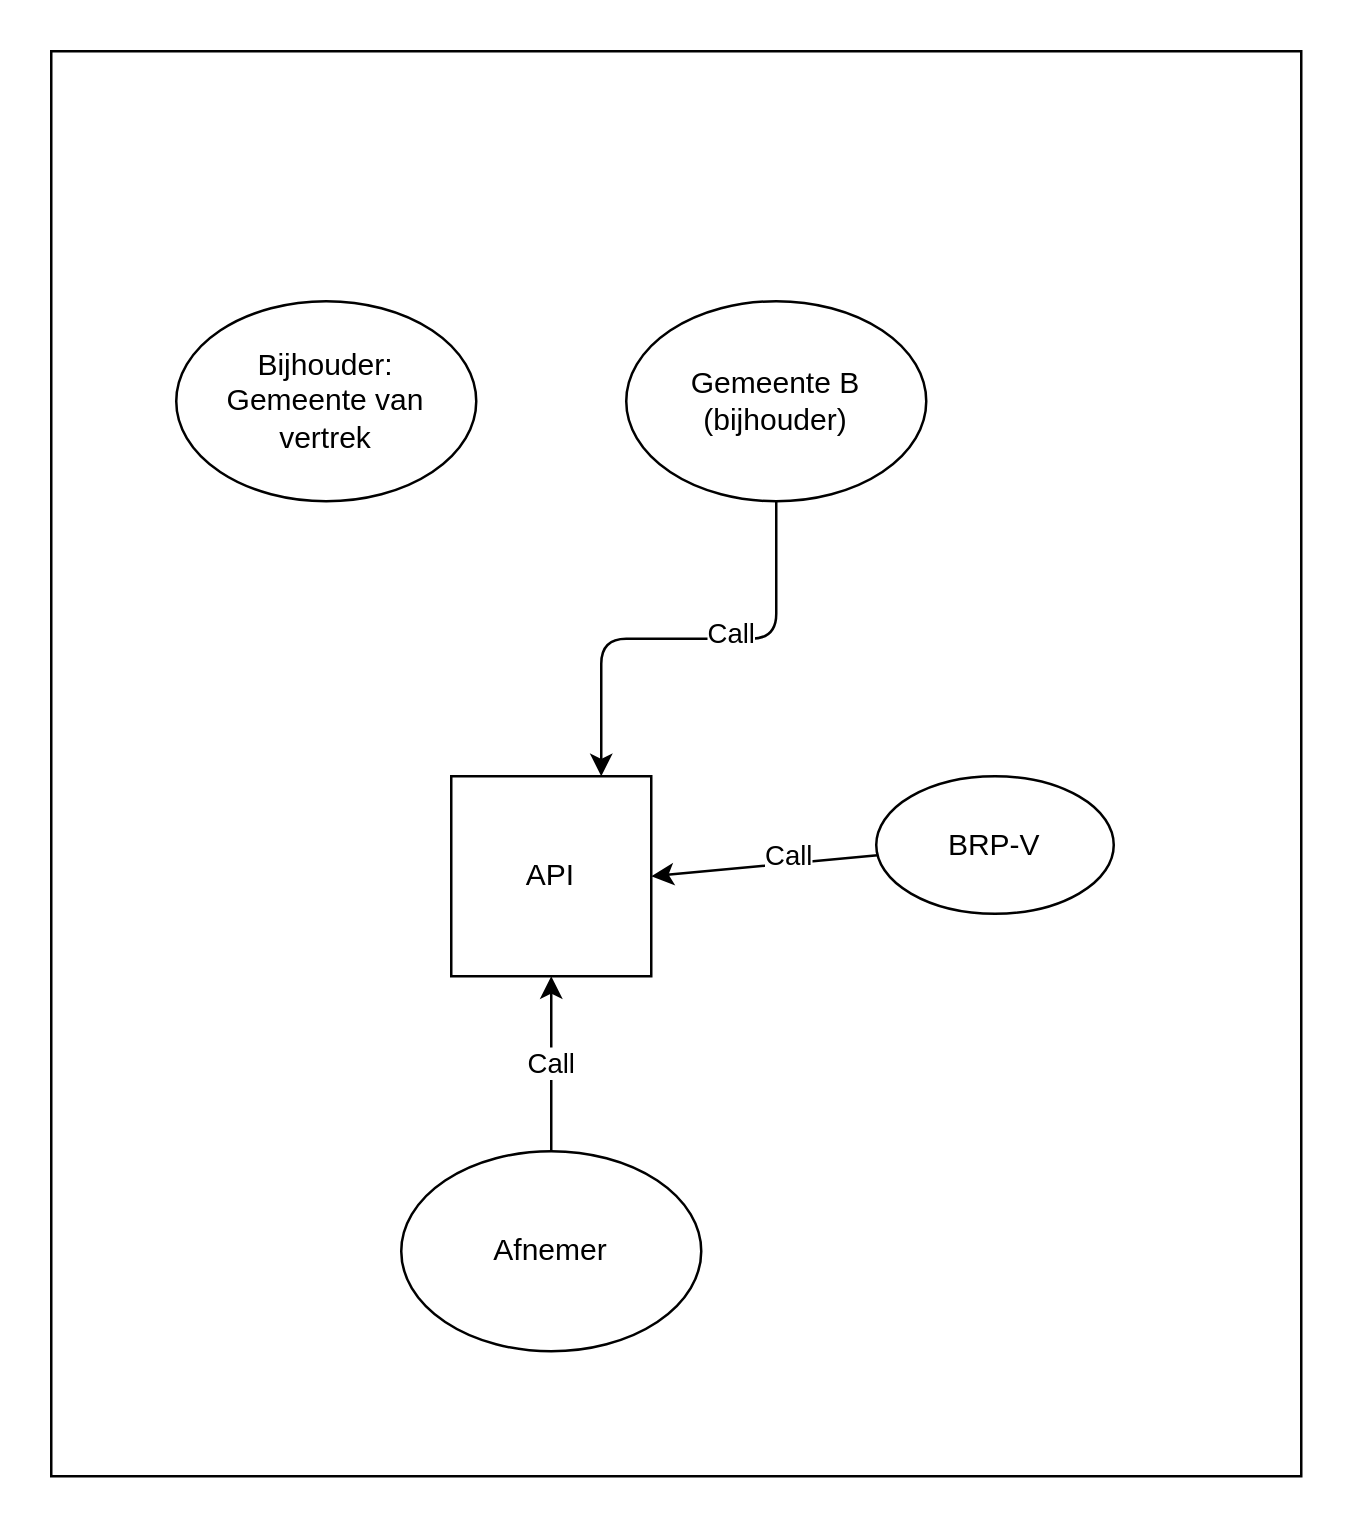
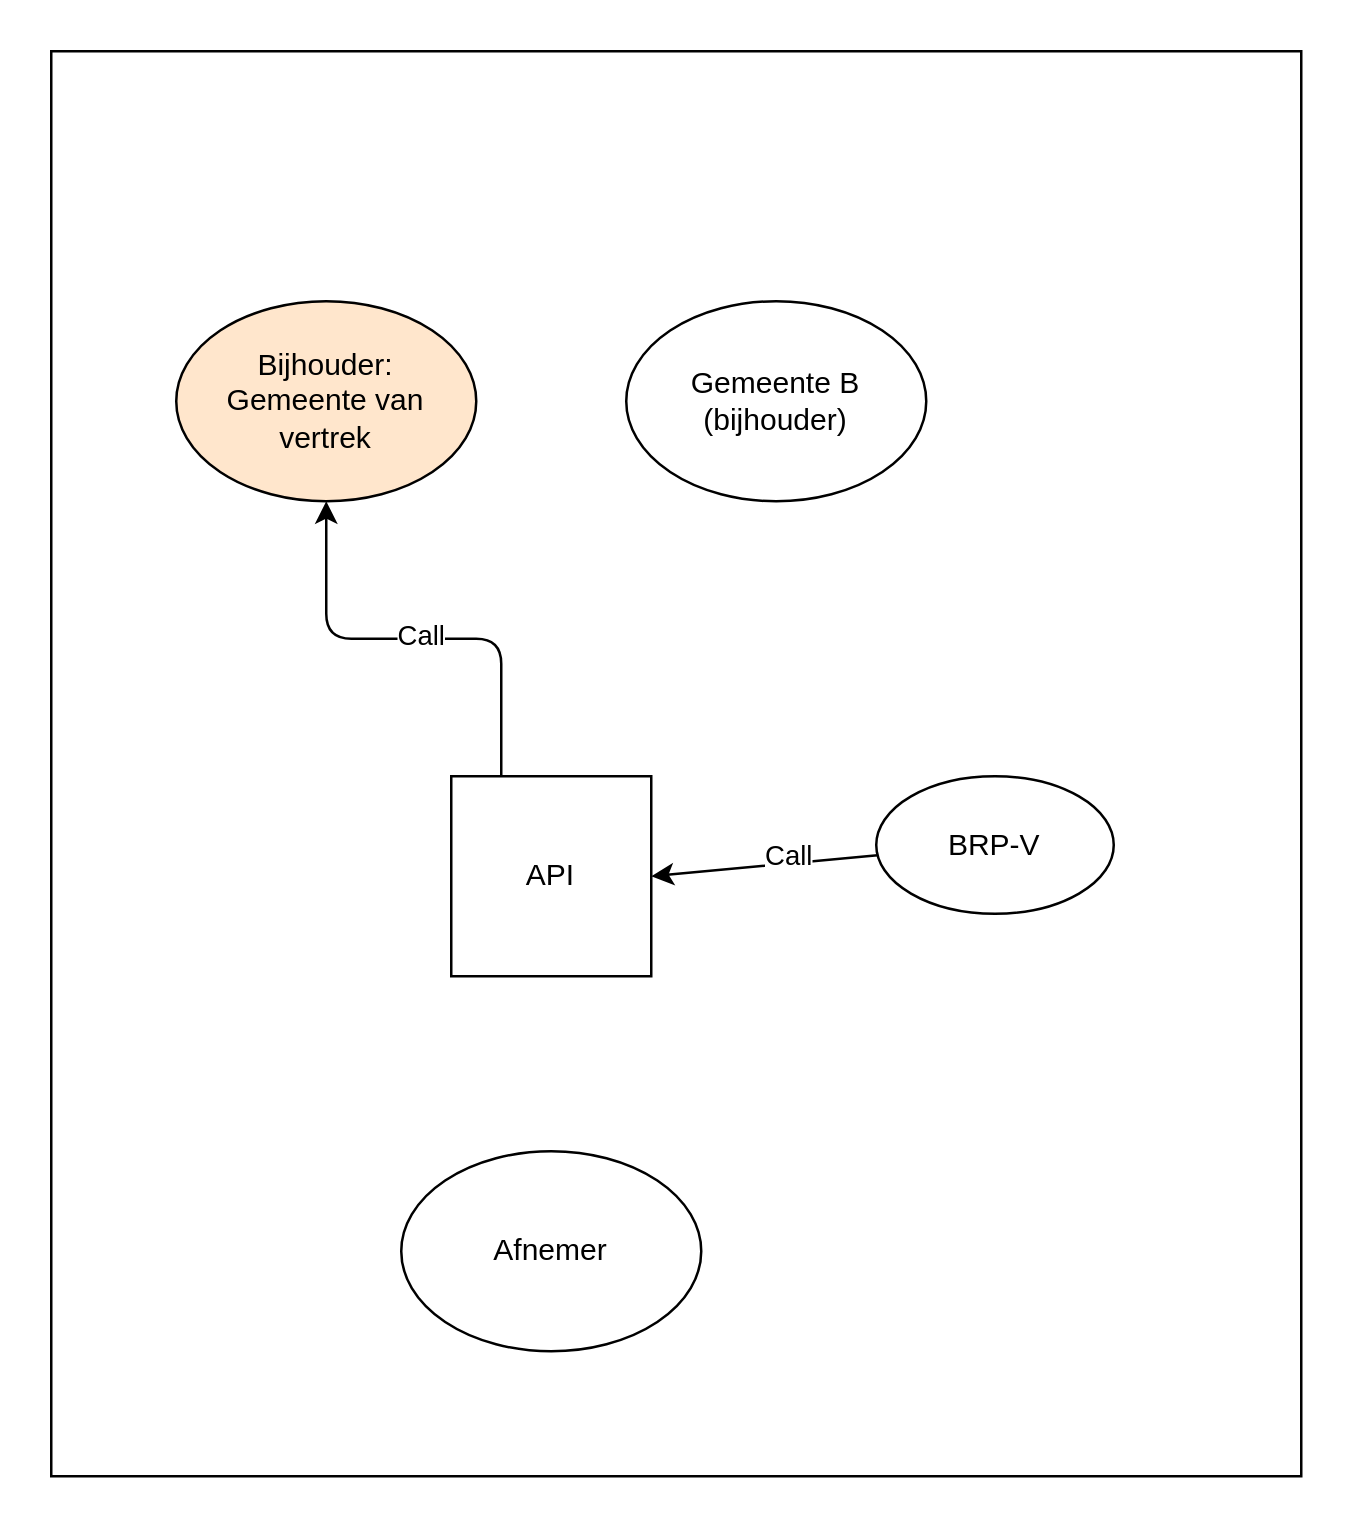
(326, 401) -> (326, 401)
none -> (422, 639)
(697, 639) -> none
(551, 1104) -> none
